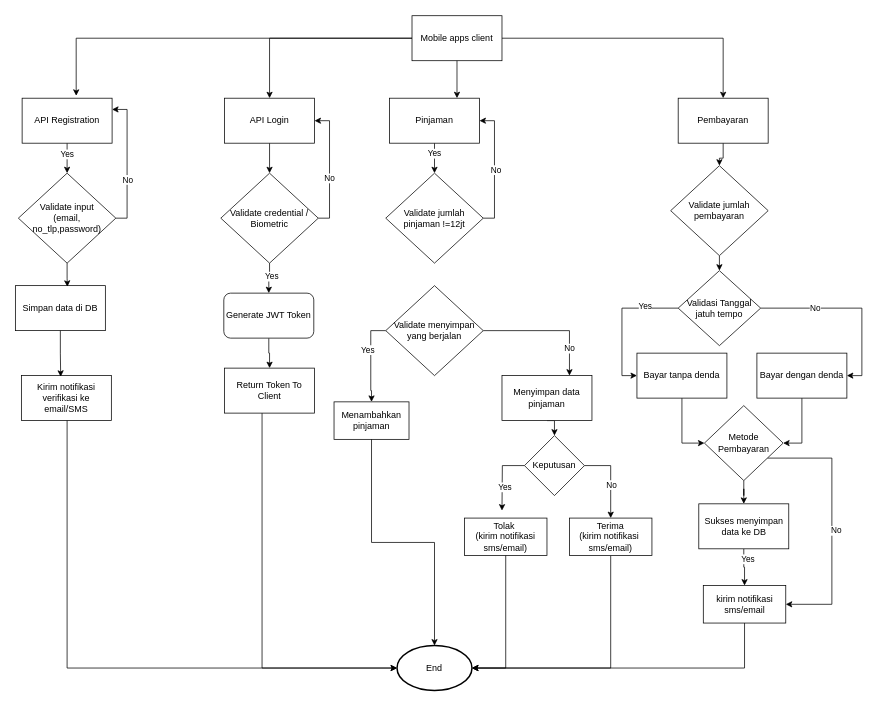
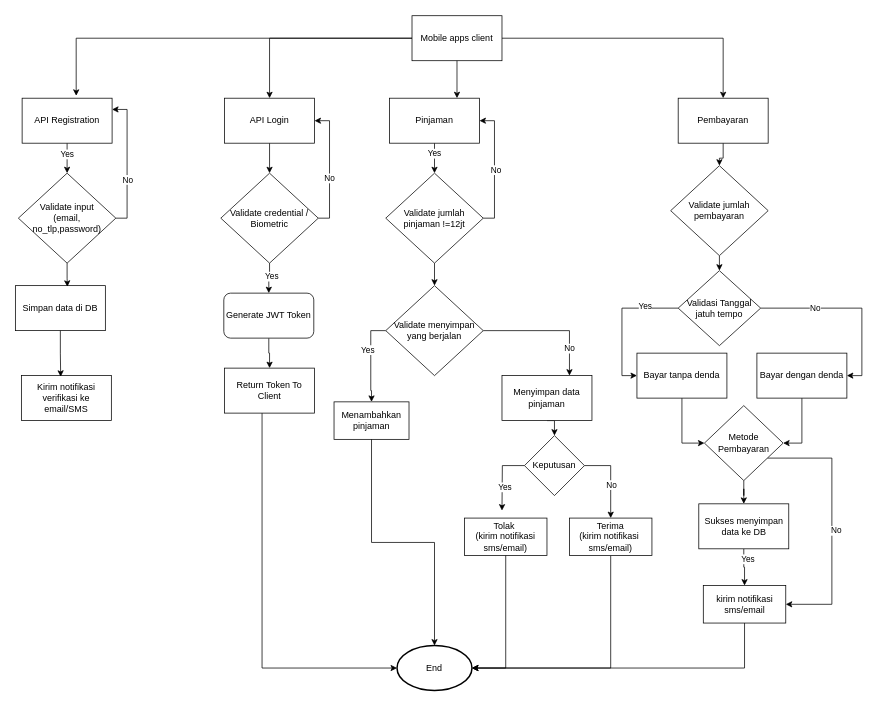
none -> (435, 271)
(67, 641) -> none
